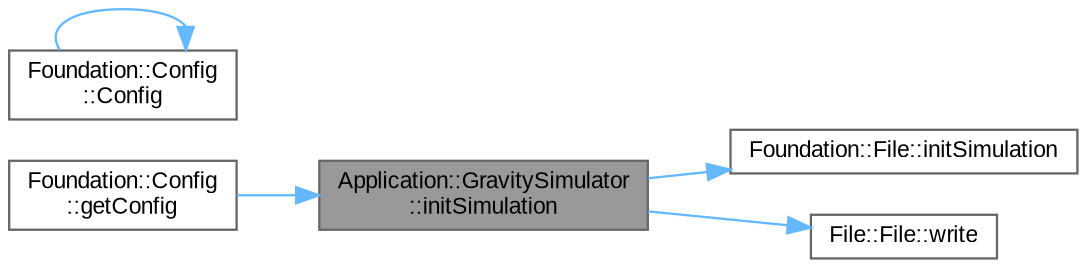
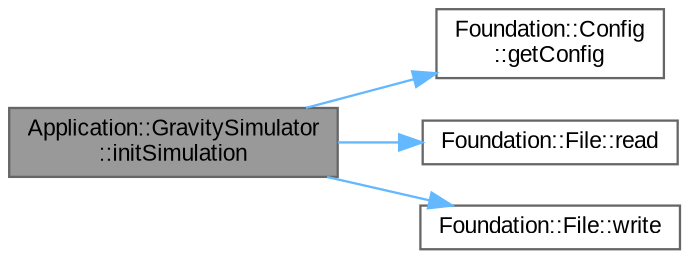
(123, 85) -> none
(904, 152) -> (550, 142)
(266, 195) -> (360, 94)
(904, 237) -> (550, 227)
